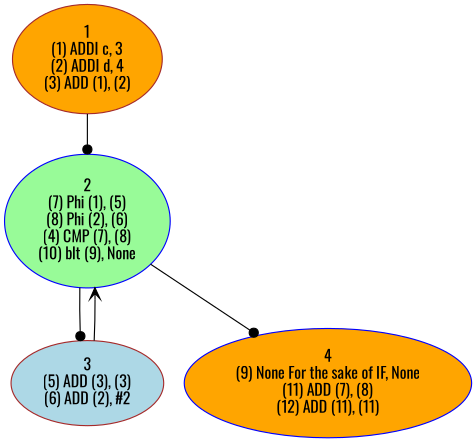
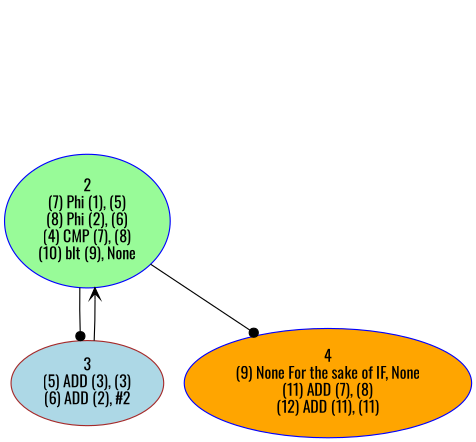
(87, 59) -> none
